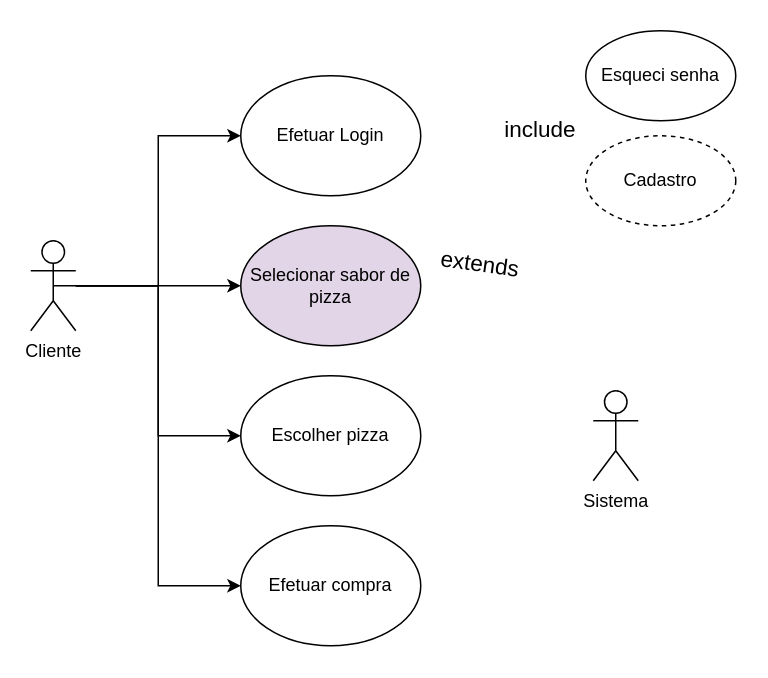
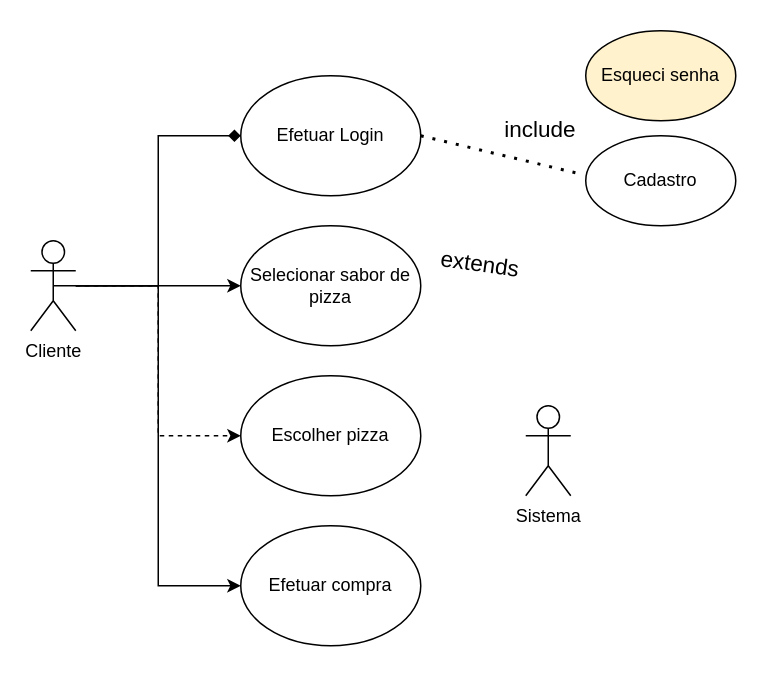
(661, 76) -> (661, 76)
(229, 136) -> (228, 136)
none -> (500, 155)
(661, 181) -> (661, 181)
(331, 286) -> (331, 286)
(196, 436) -> (196, 436)
(616, 436) -> (548, 451)
